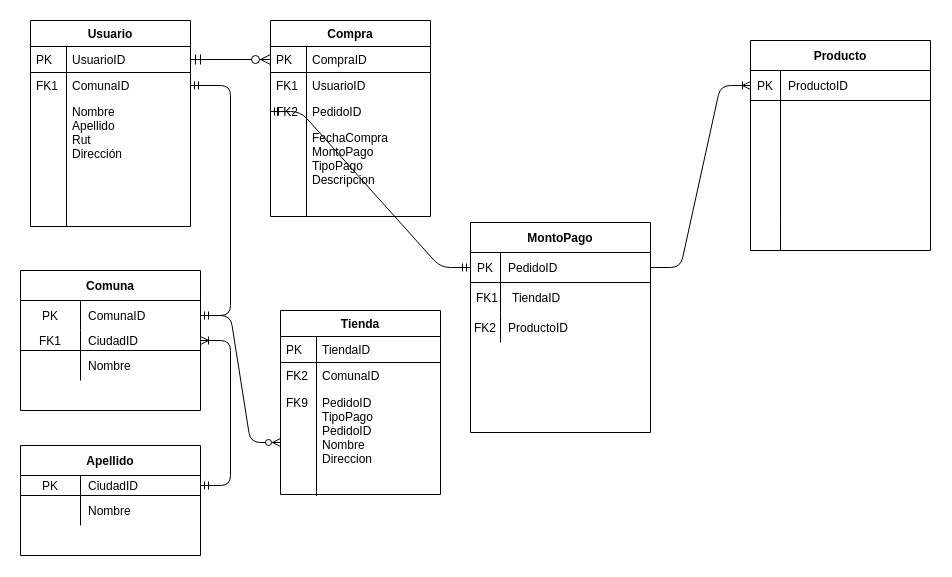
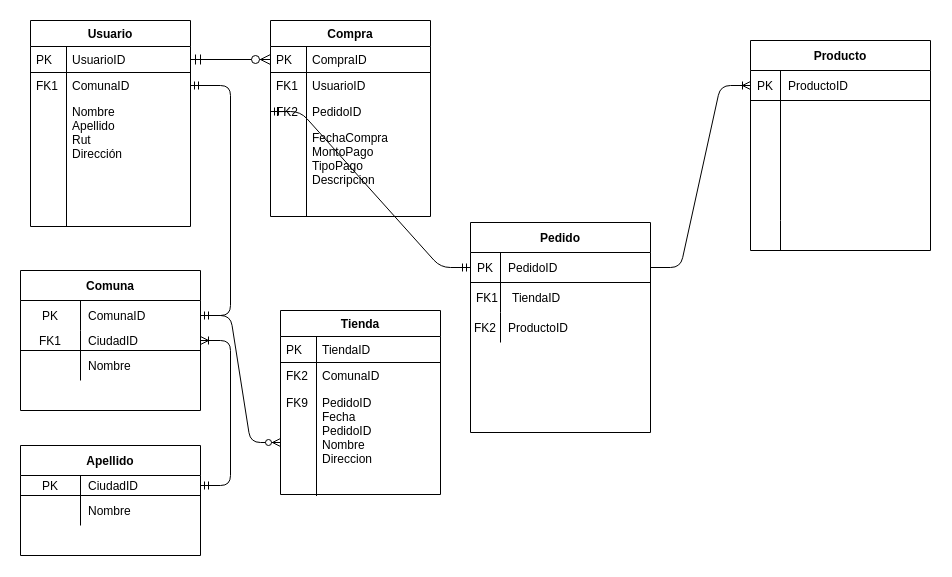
(560, 238) -> (560, 238)
(347, 417) -> (339, 417)
